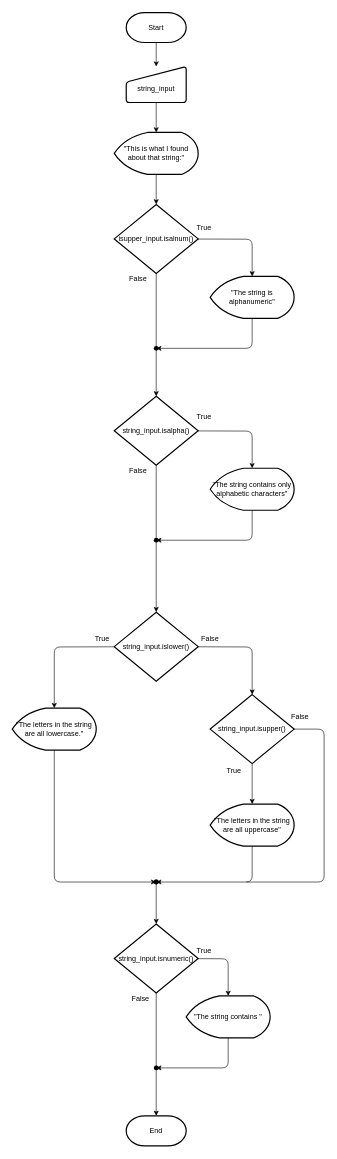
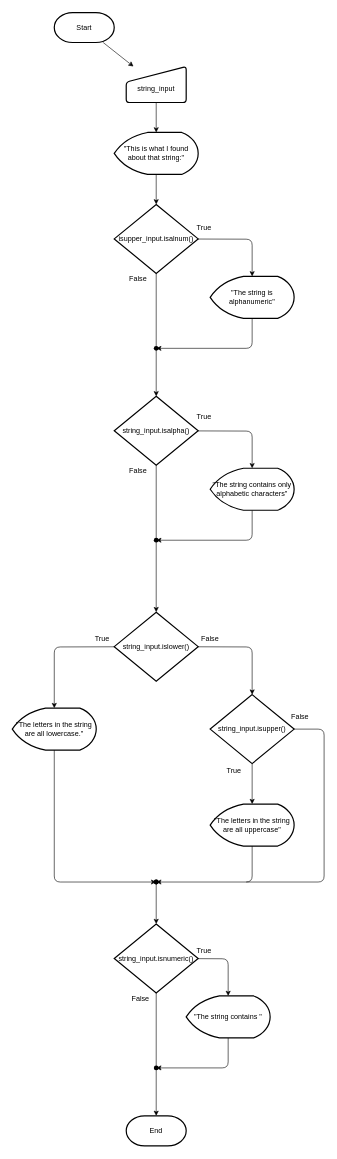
(156, 27) -> (84, 27)
